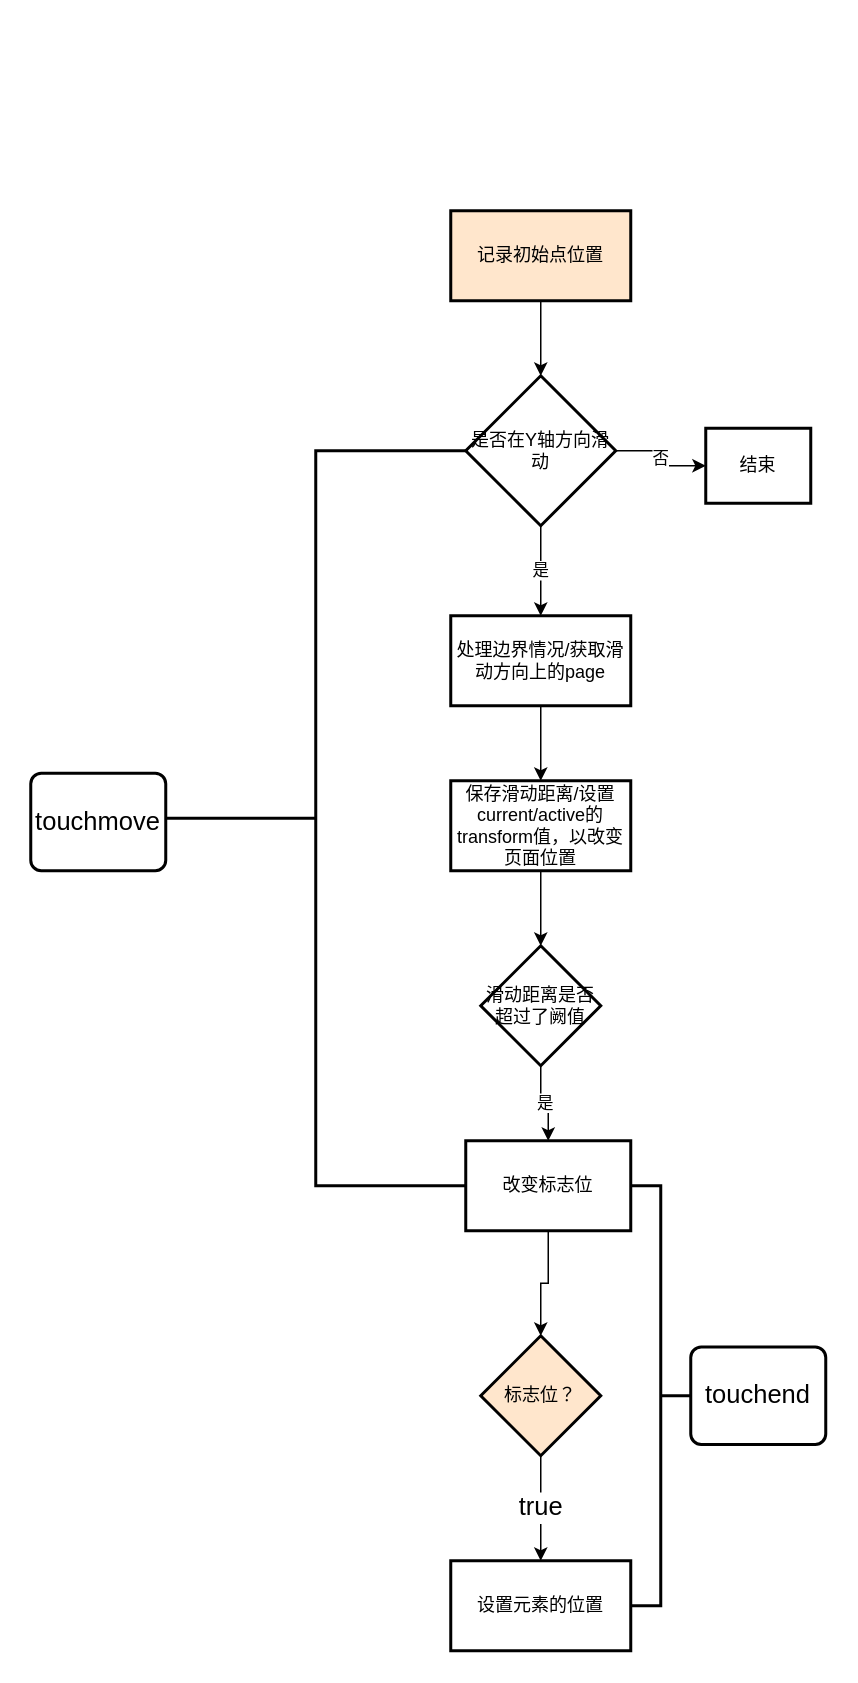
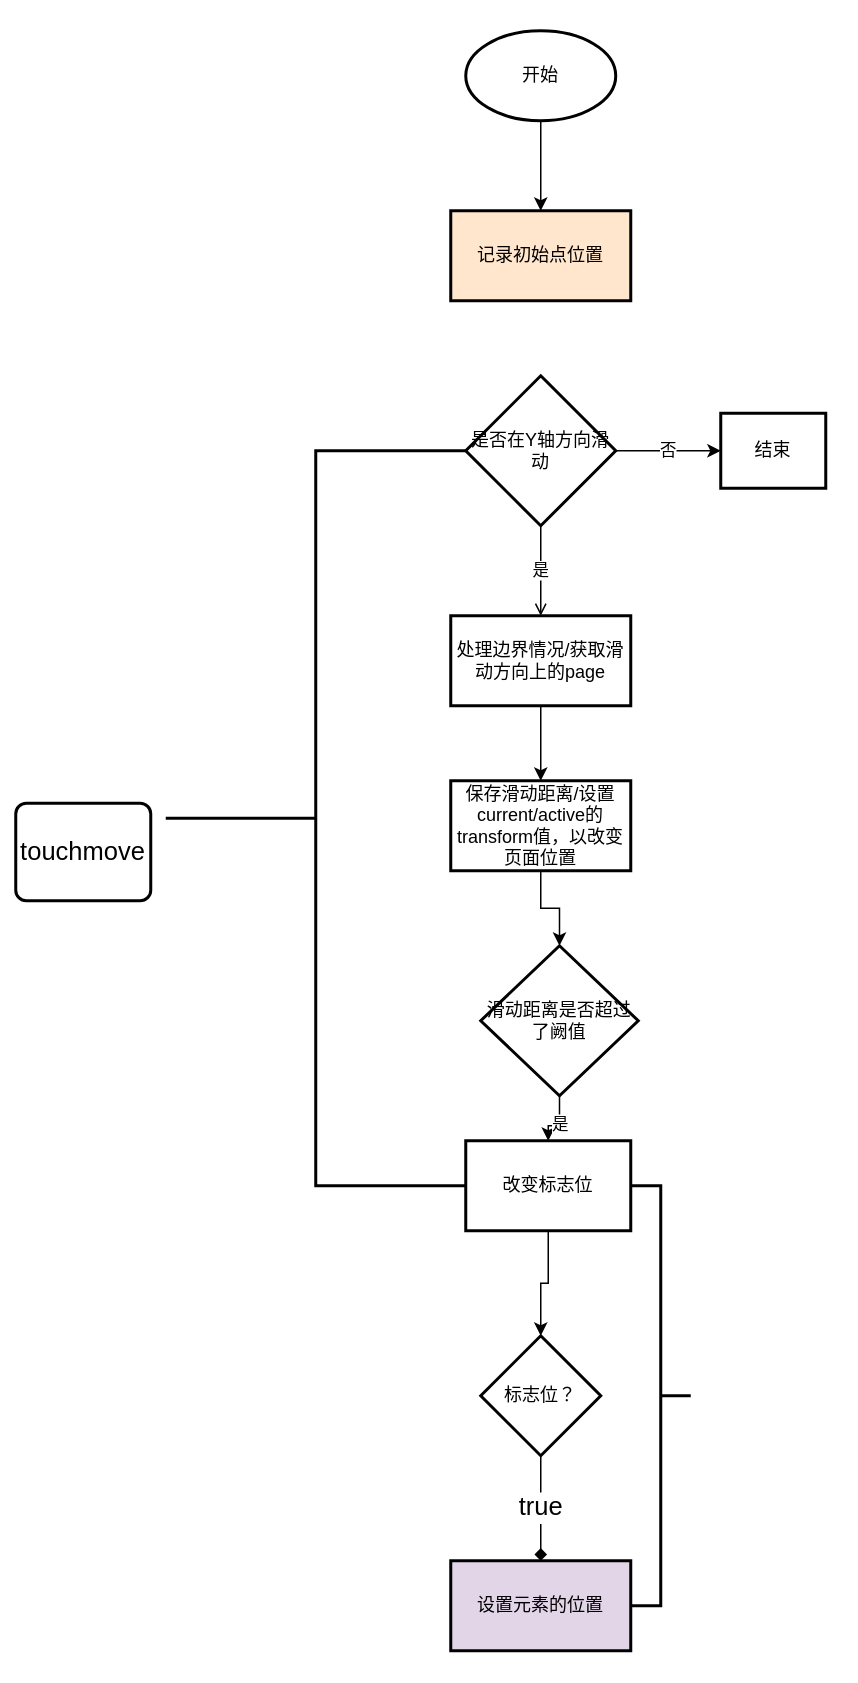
none -> (541, 76)
none -> (541, 161)
(541, 333) -> none
(758, 466) -> (773, 451)
(541, 604) -> (541, 606)
(98, 822) -> (83, 852)
(541, 1006) -> (560, 1021)
(541, 1396) -> (541, 1396)
(758, 1396) -> none
(541, 1549) -> (541, 1548)
(541, 1606) -> (541, 1606)
